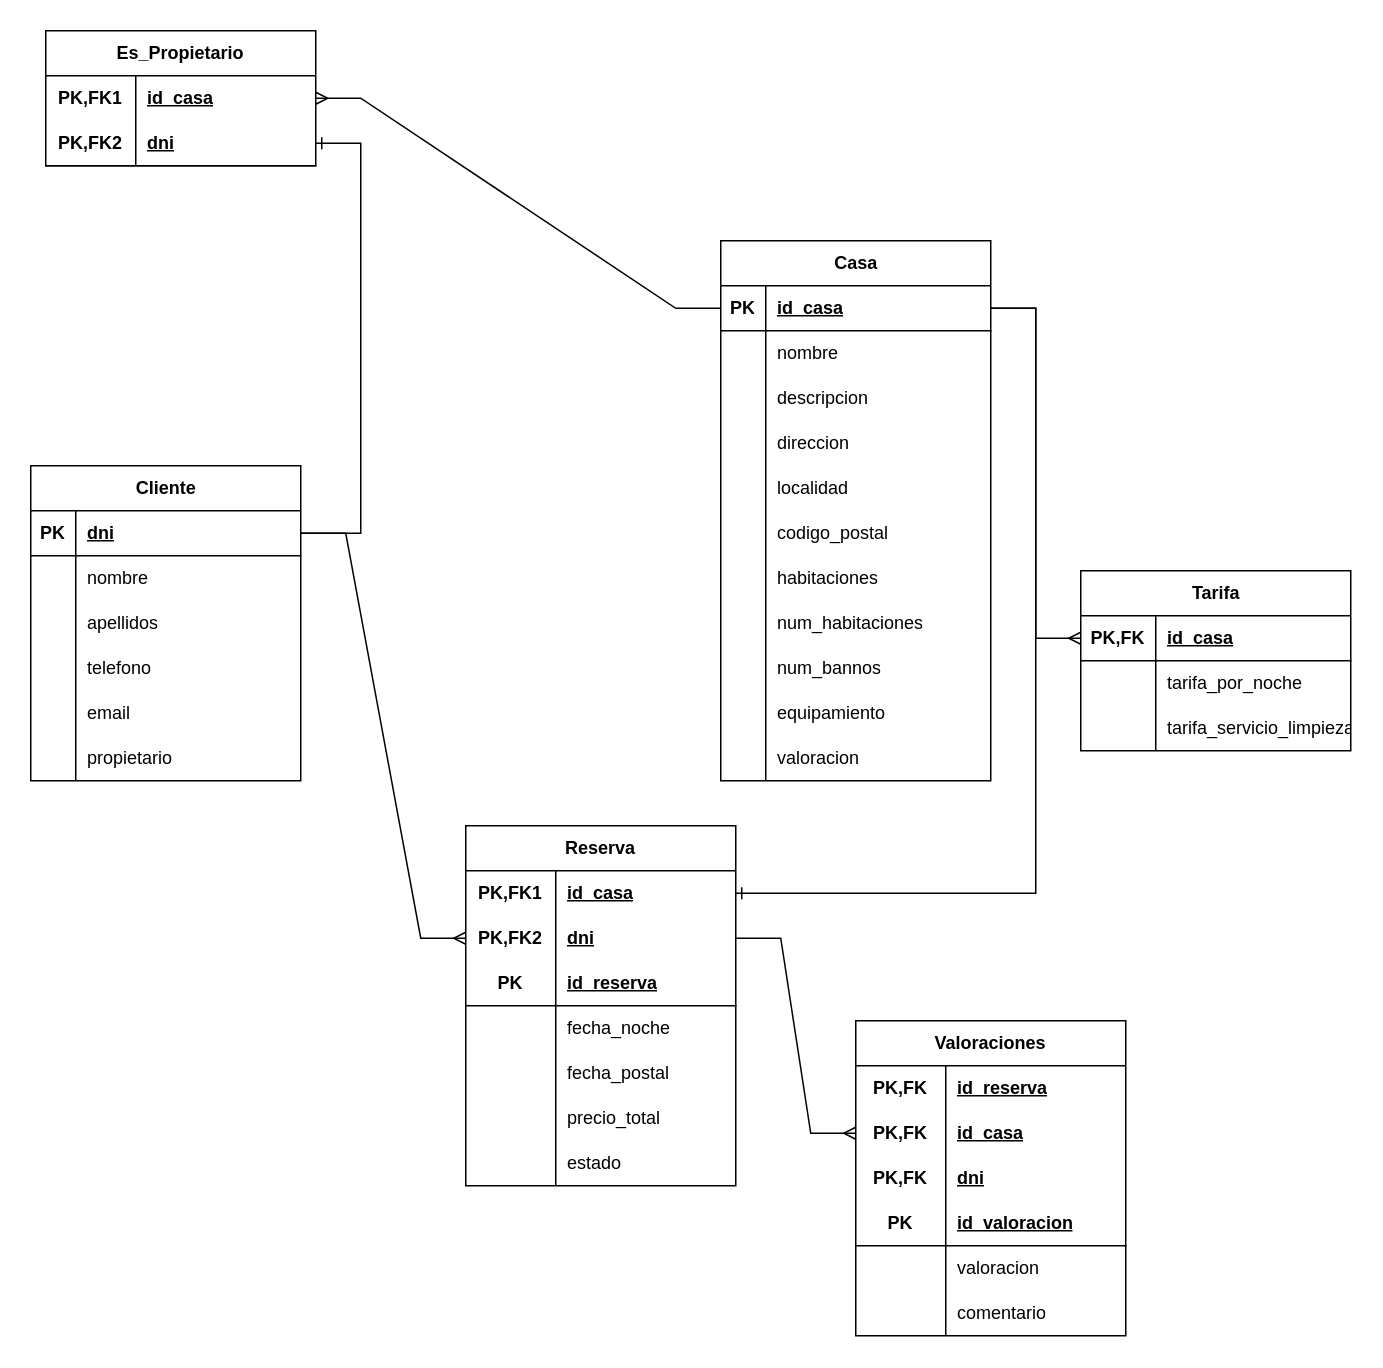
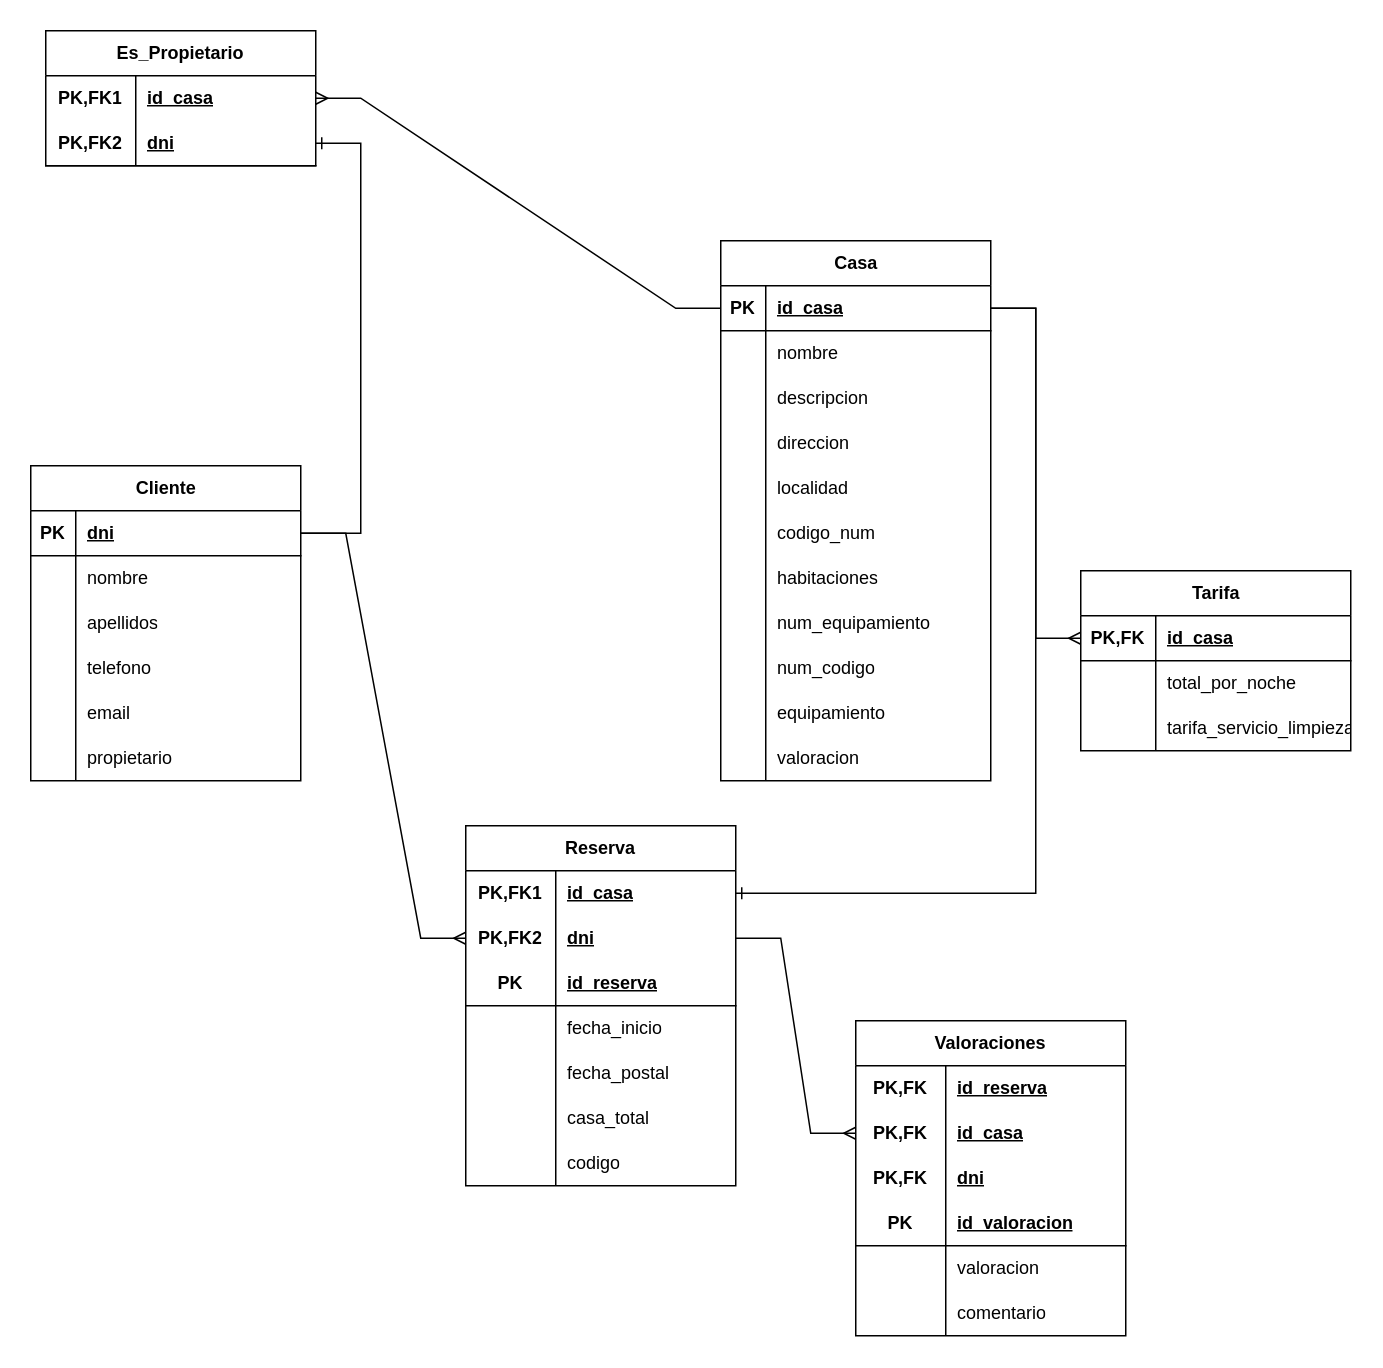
(839, 533) -> (826, 533)
(854, 623) -> (854, 623)
(828, 668) -> (826, 668)
(1246, 683) -> (1241, 683)
(623, 1028) -> (621, 1028)
(624, 1118) -> (616, 1118)
(598, 1163) -> (596, 1163)
